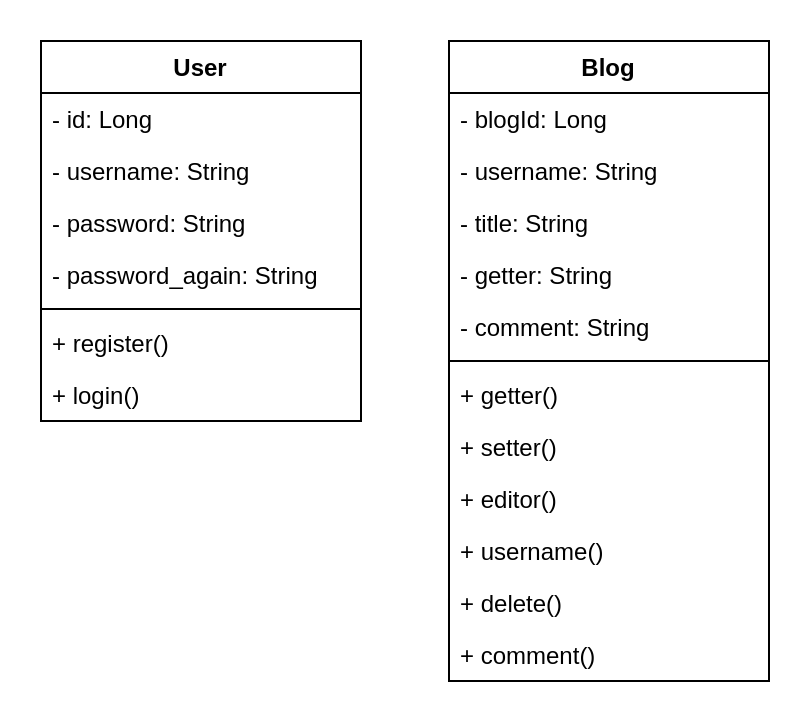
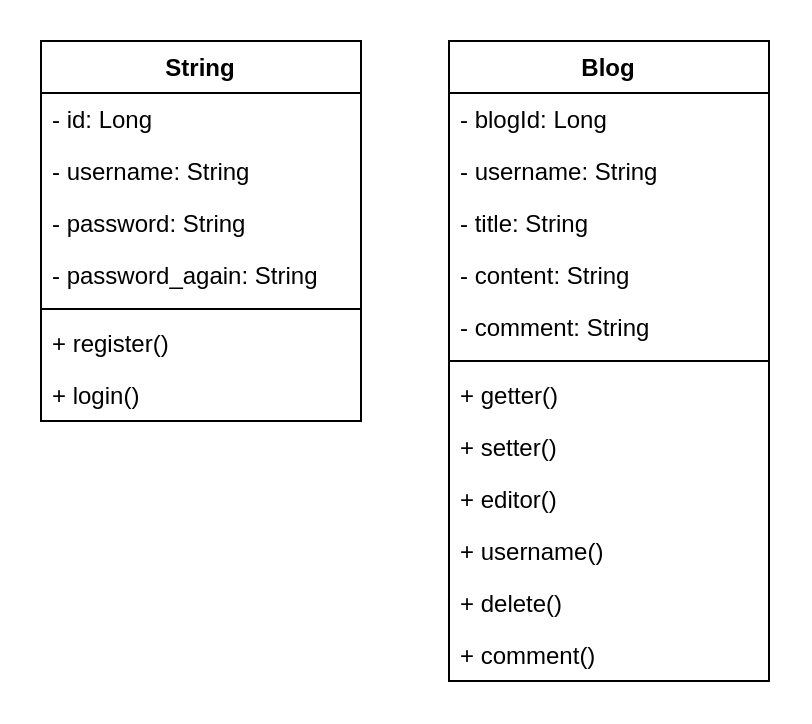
(200, 68) -> (200, 68)
(555, 276) -> (562, 276)
